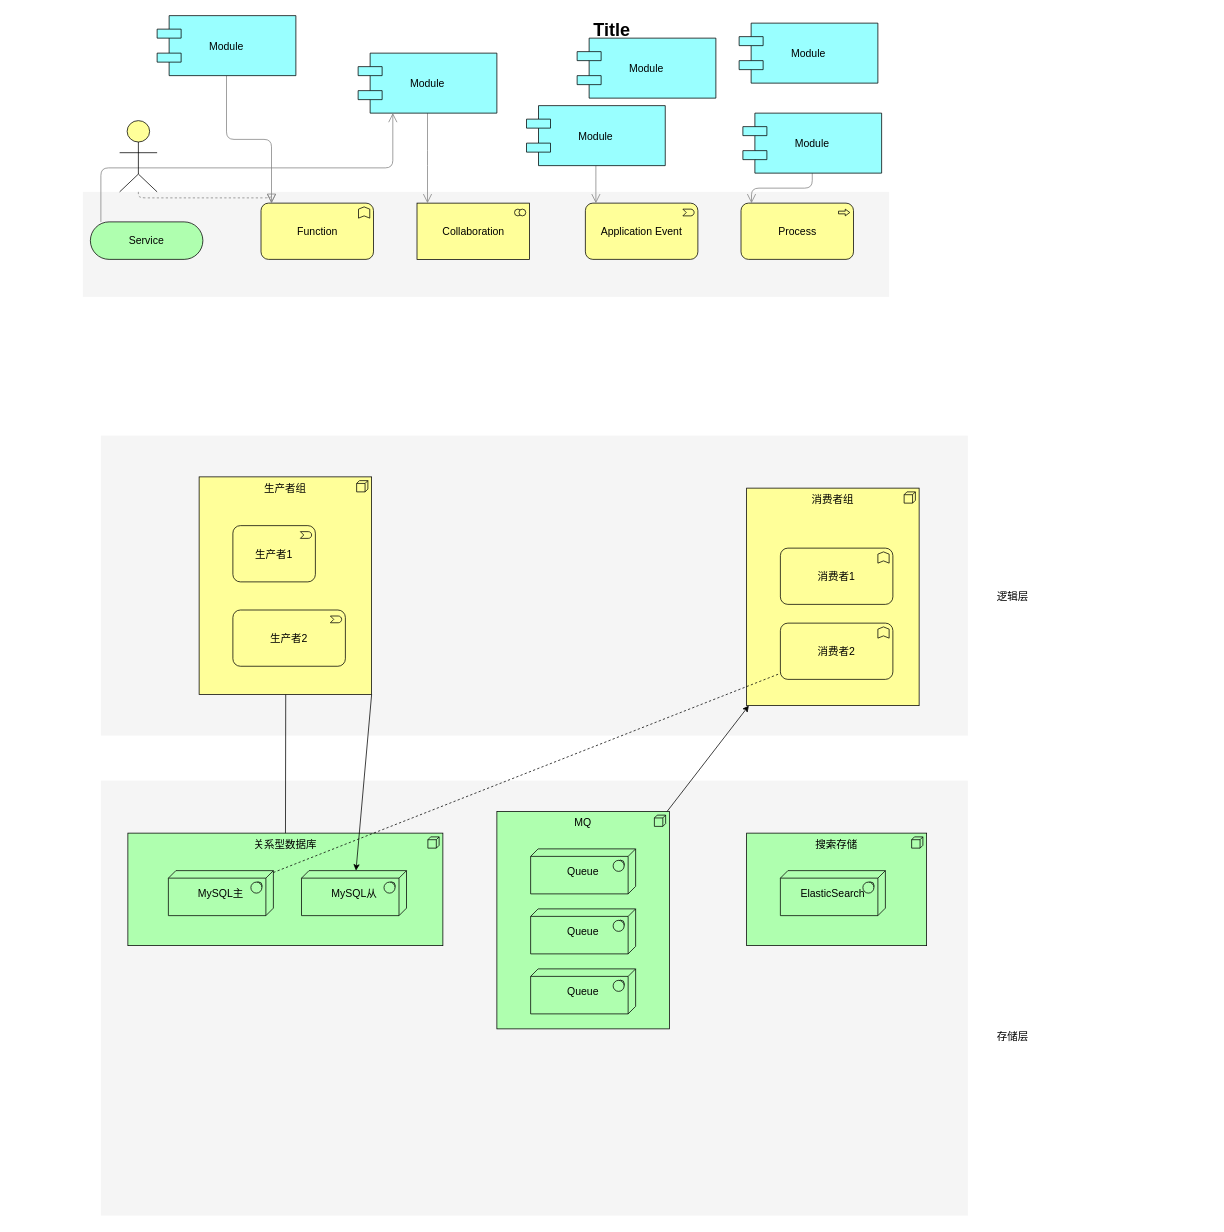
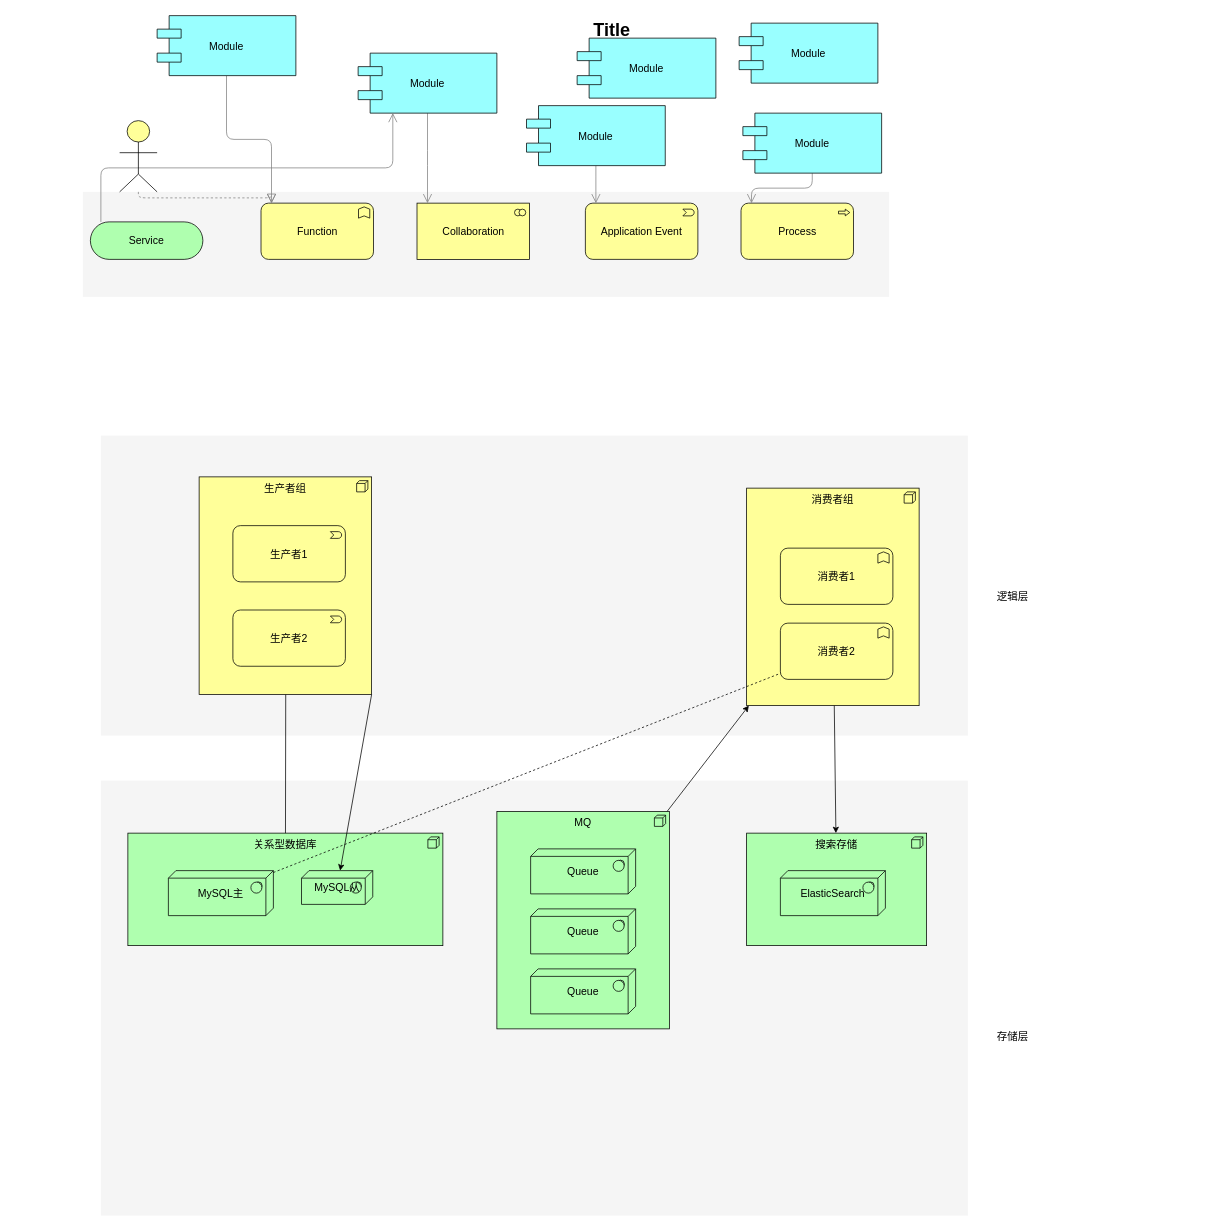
(274, 554) -> (289, 554)
none -> (835, 800)
(354, 893) -> (337, 887)
